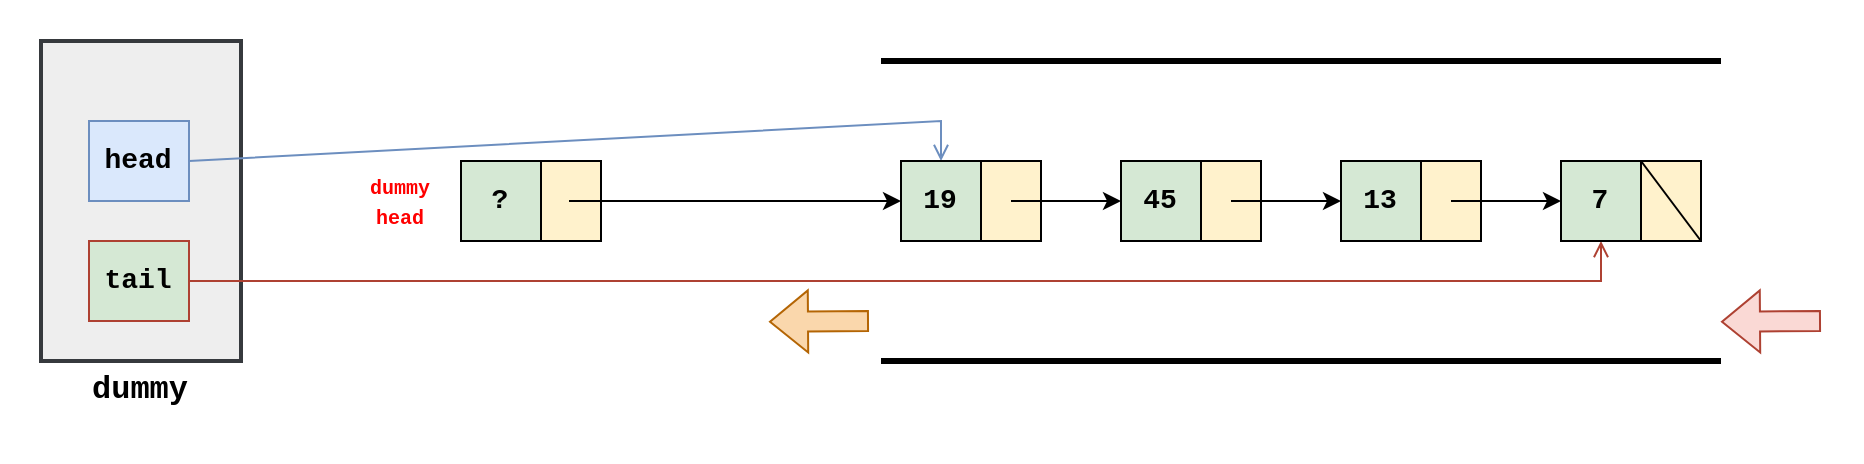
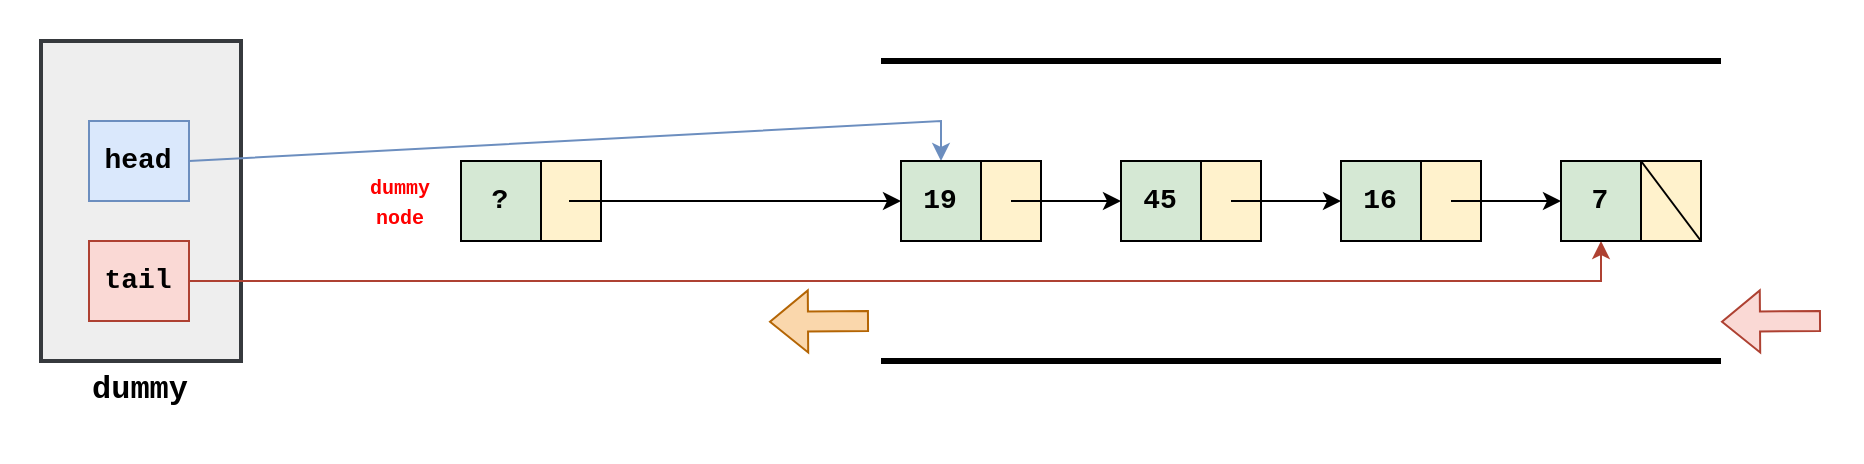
(941, 149) -> (941, 146)
(401, 201) -> (401, 201)
(1381, 201) -> (1381, 201)
(1601, 253) -> (1601, 256)
(139, 281) -> (139, 281)
